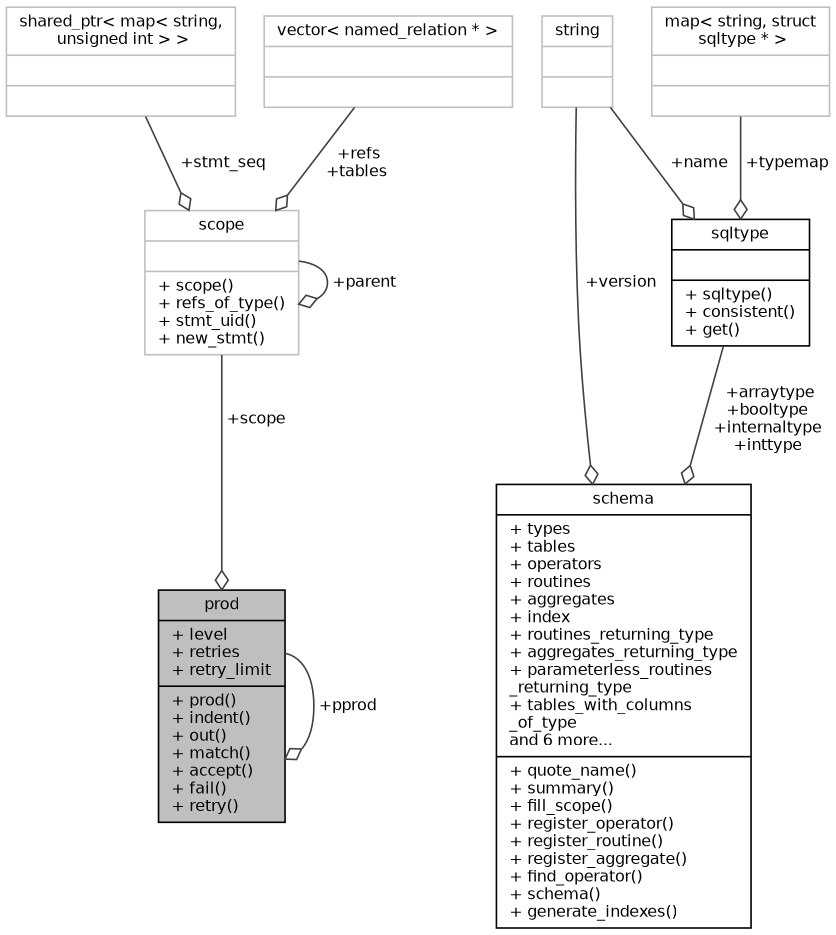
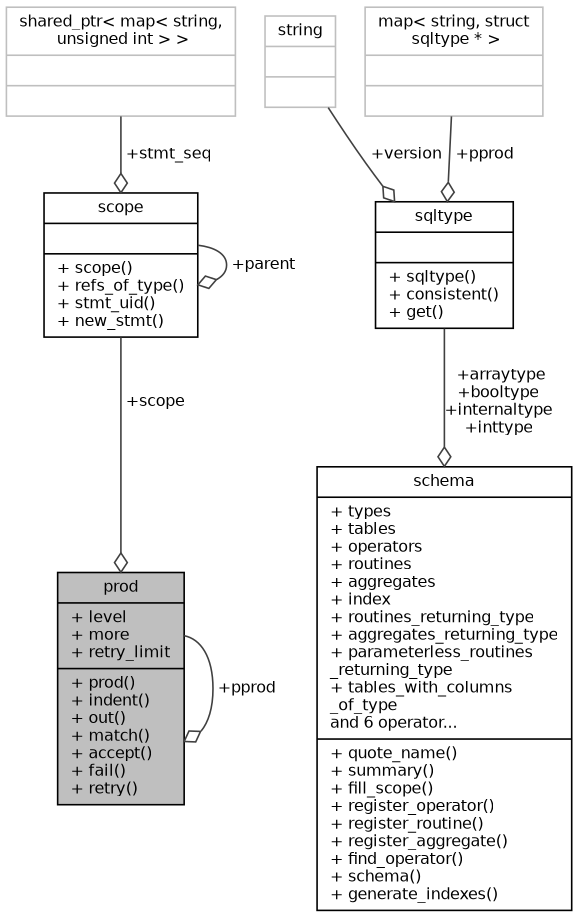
(388, 62) -> none
(697, 163) -> (404, 155)
(785, 163) -> (483, 155)
(222, 283) -> (121, 265)
(577, 286) -> none
(206, 653) -> (100, 635)
(561, 741) -> (394, 723)
